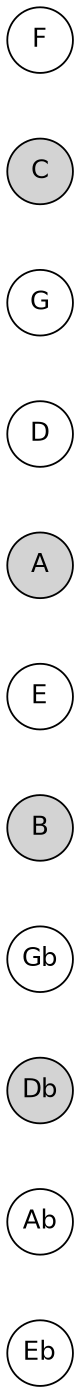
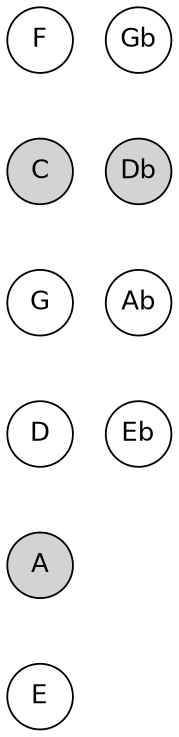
(40, 828) -> none
